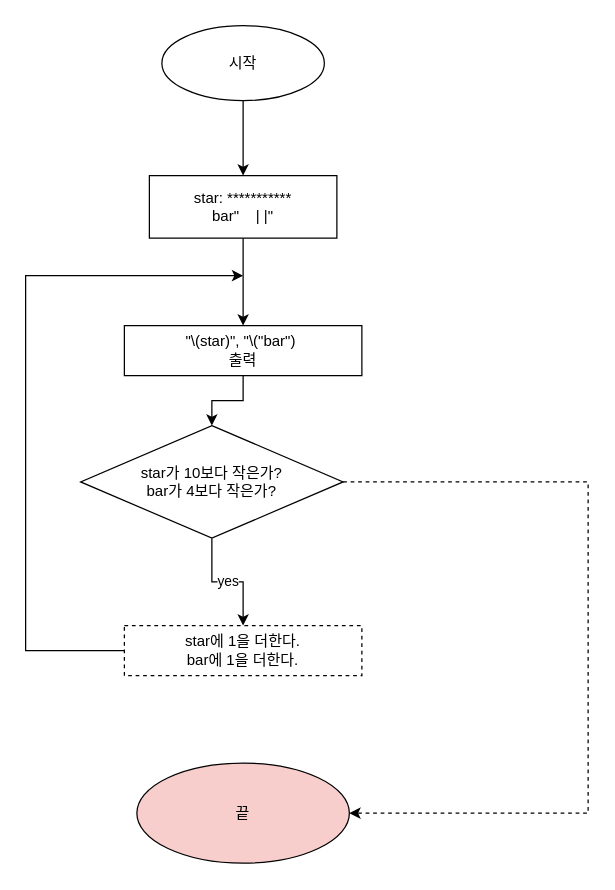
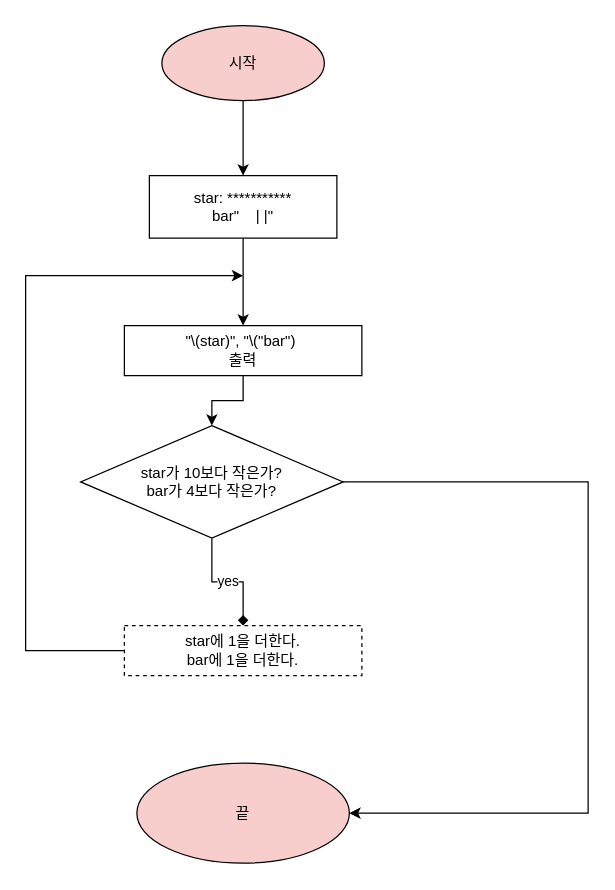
(243, 63) -> (243, 63)
(243, 616) -> (243, 615)
(588, 639) -> (588, 639)
